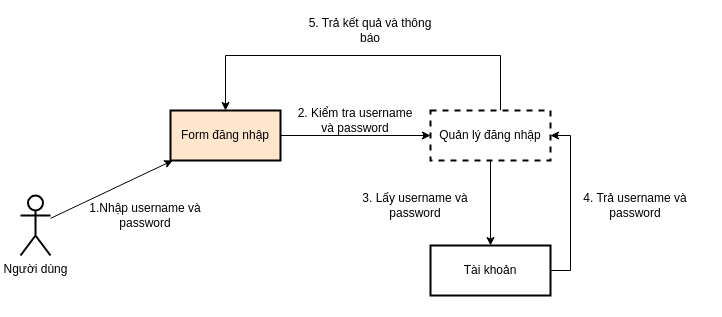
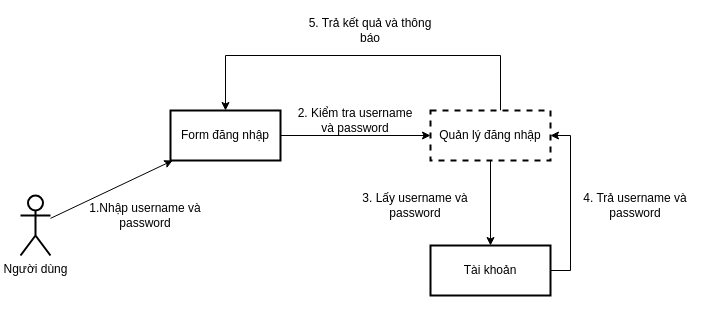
(226, 136) -> (226, 136)
